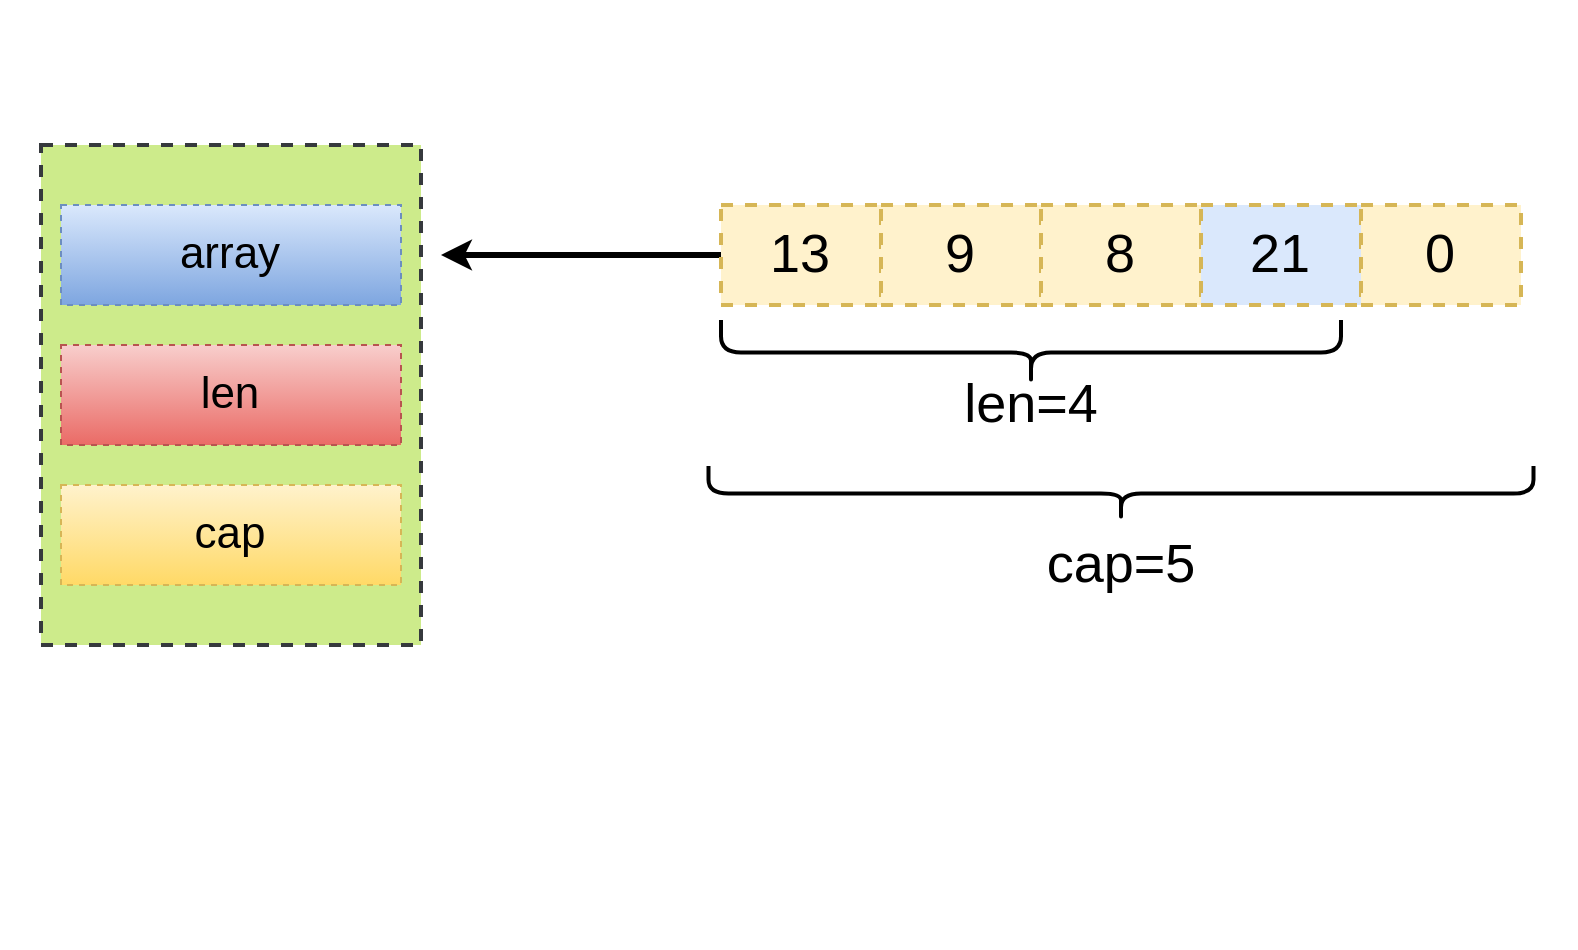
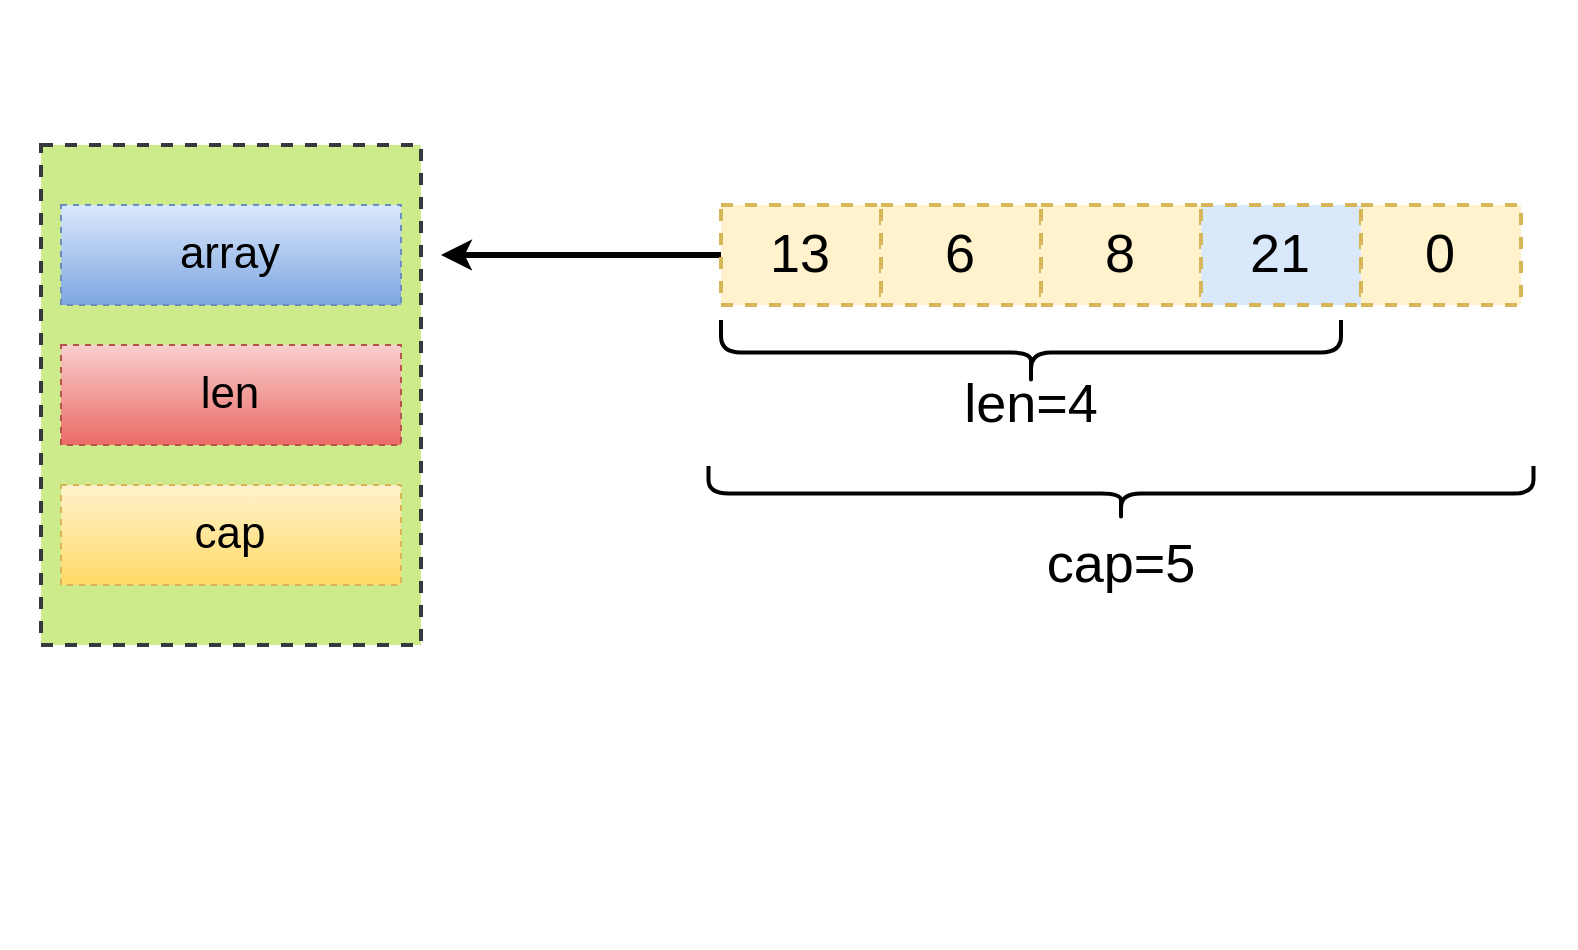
(961, 255) -> (961, 255)
